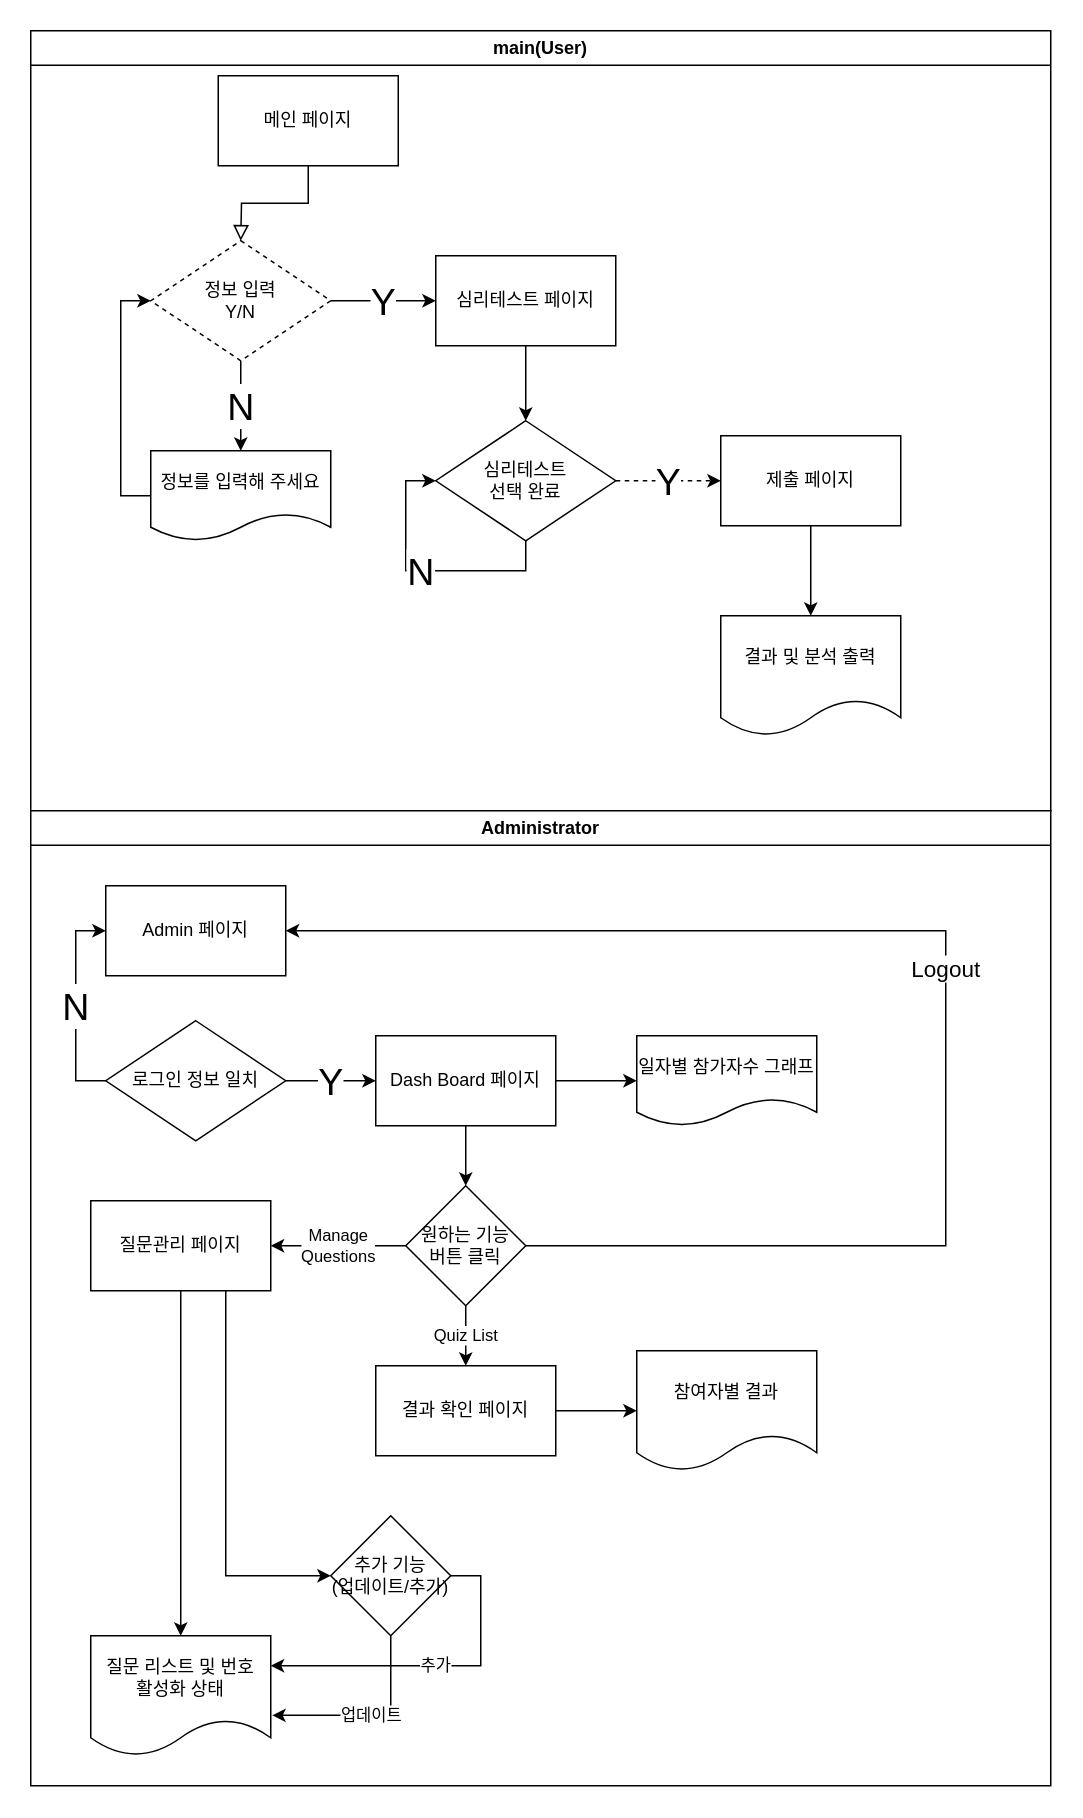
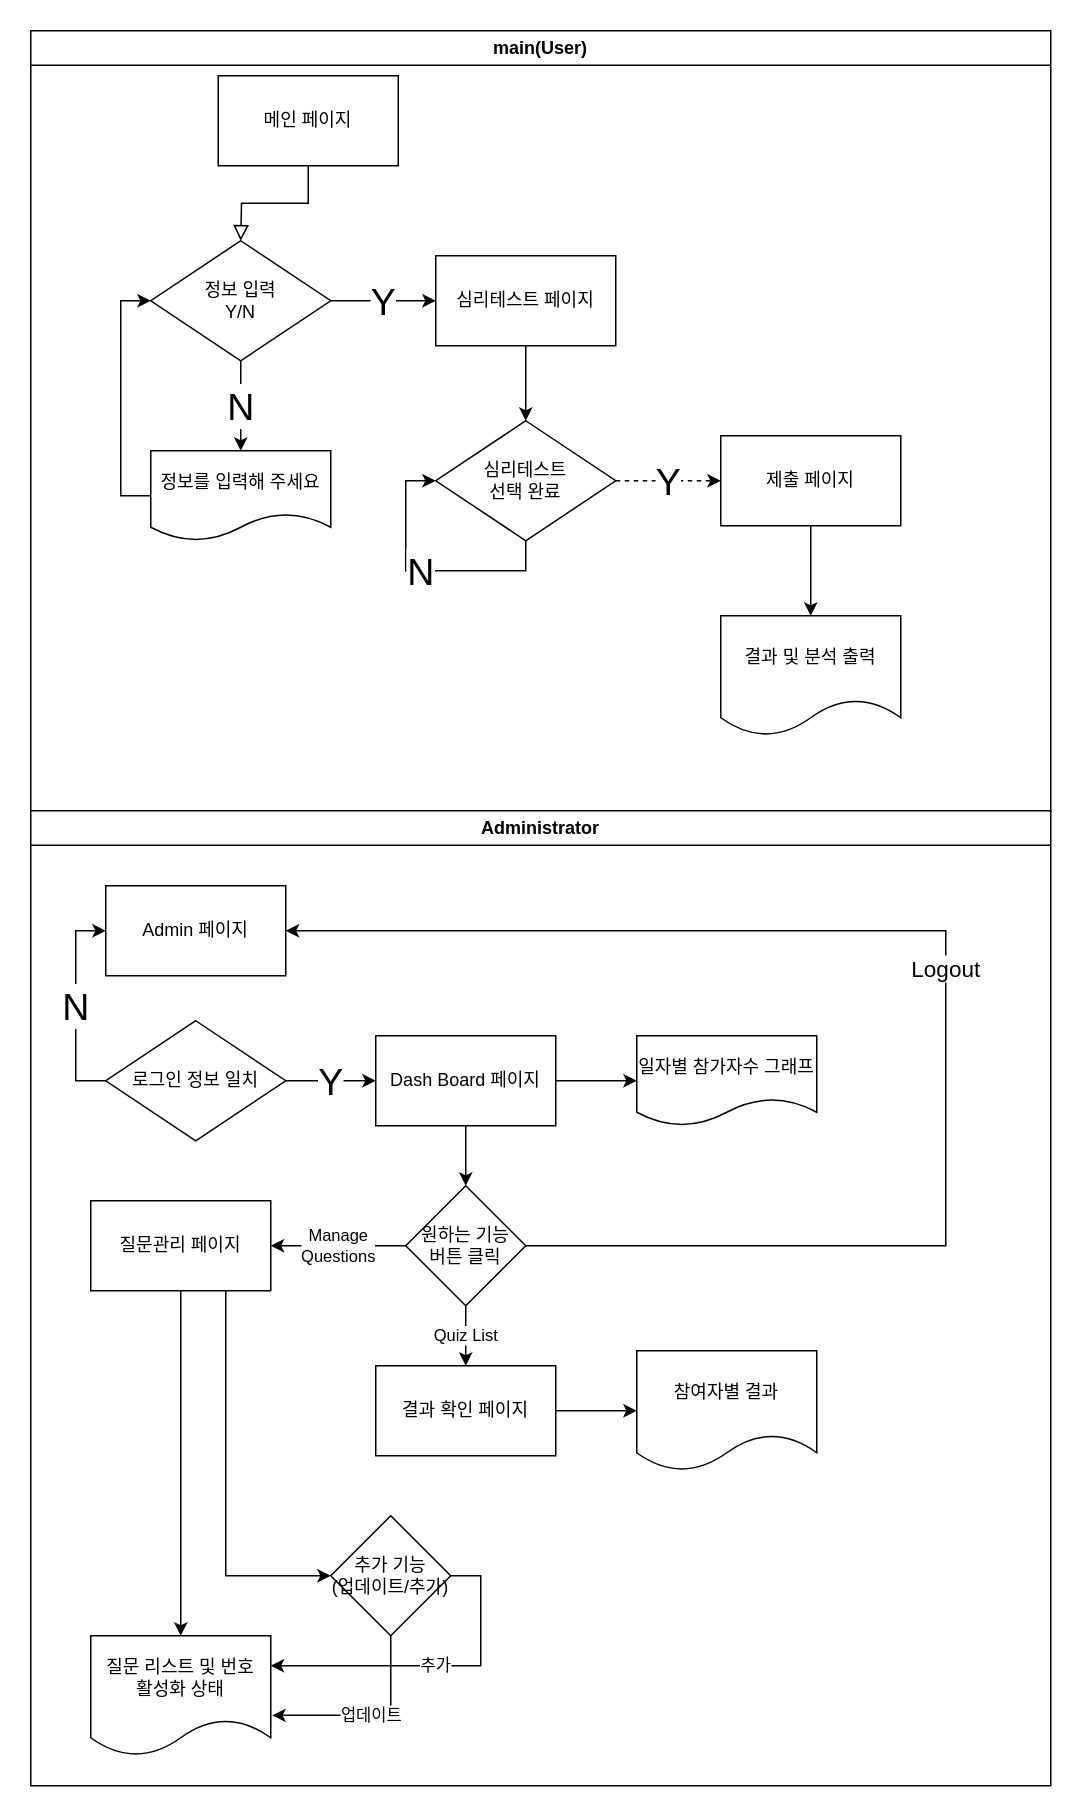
(241, 301) -> (241, 301)
